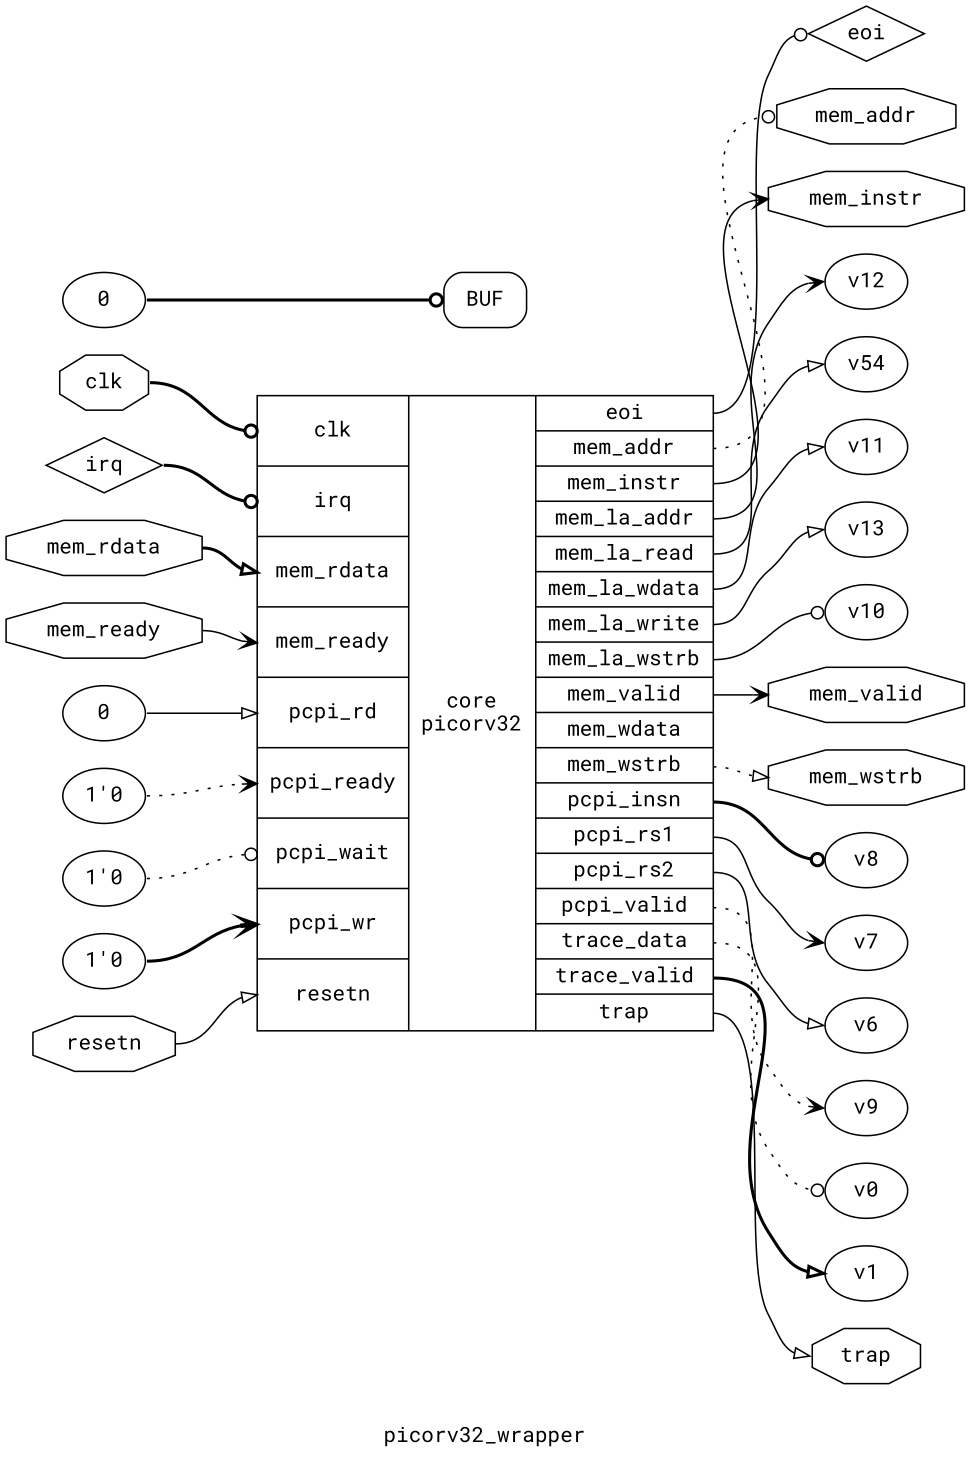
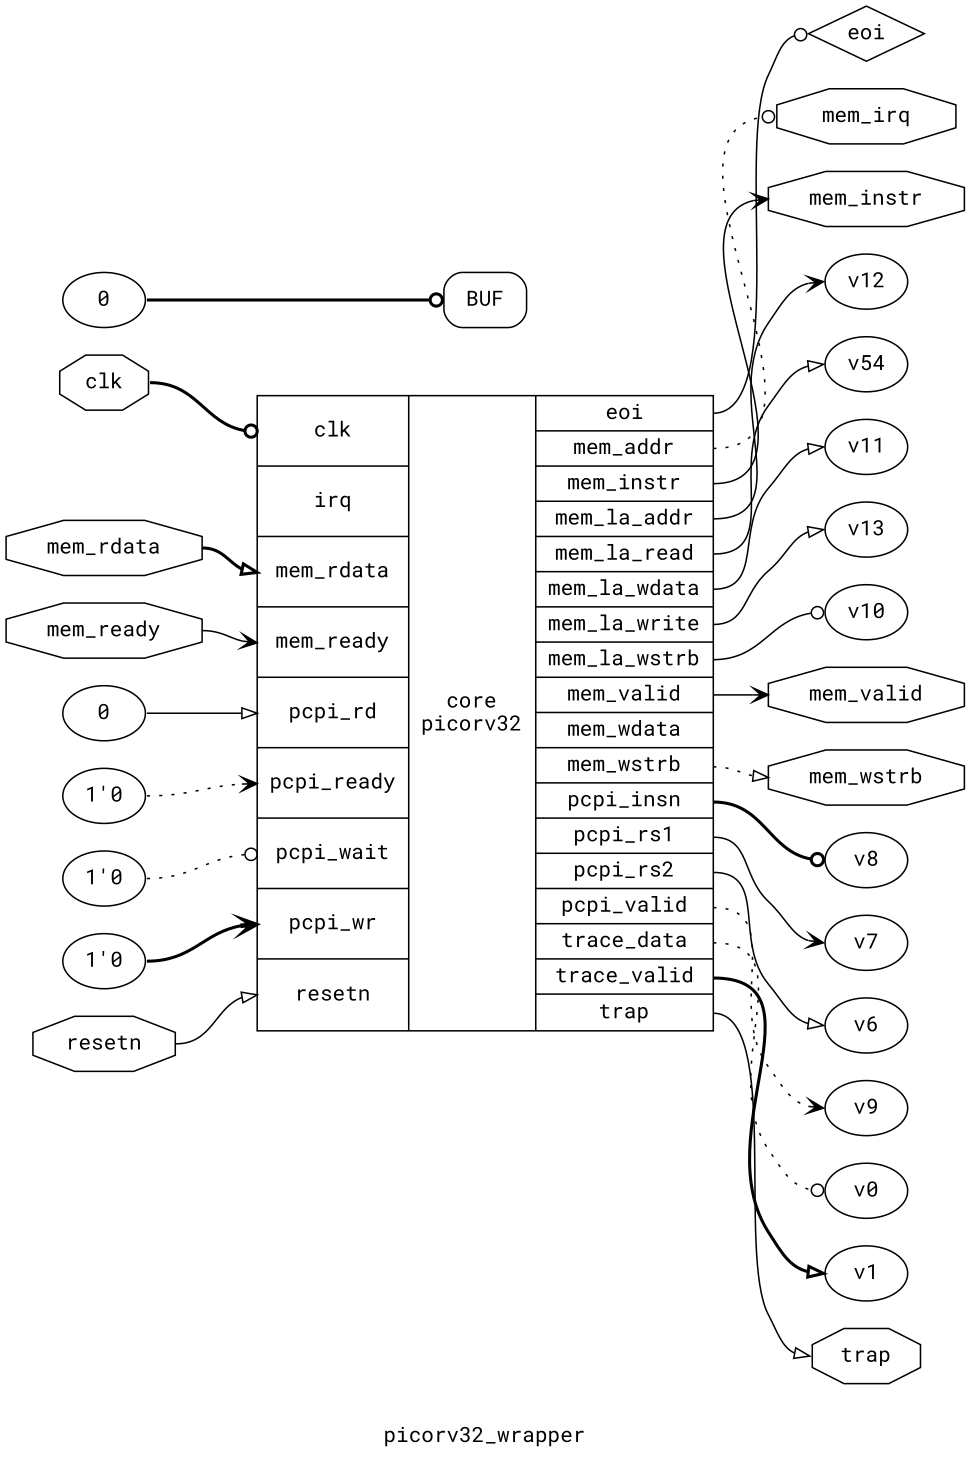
(866, 116) -> (866, 116)
(104, 465) -> none
